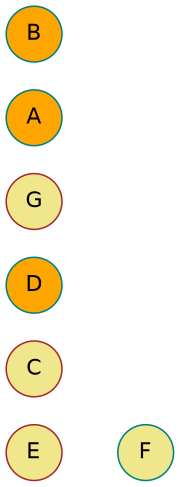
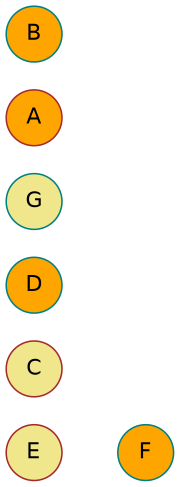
(34, 118) -> (34, 118)
(34, 201) -> (34, 201)
(146, 453) -> (146, 453)
